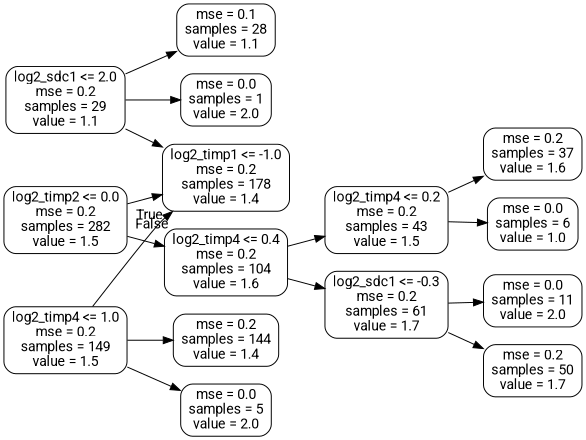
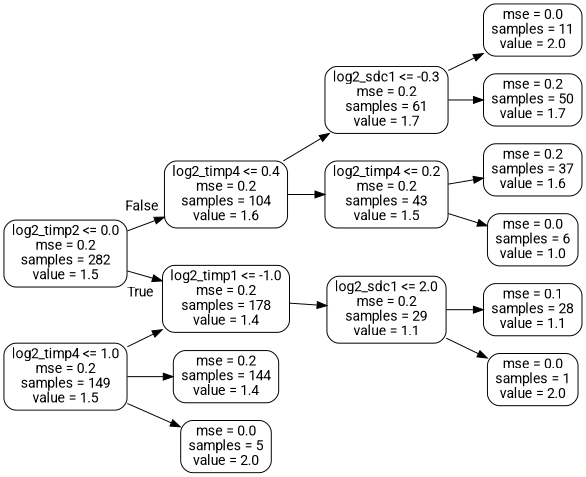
(140, 136) -> (303, 304)
